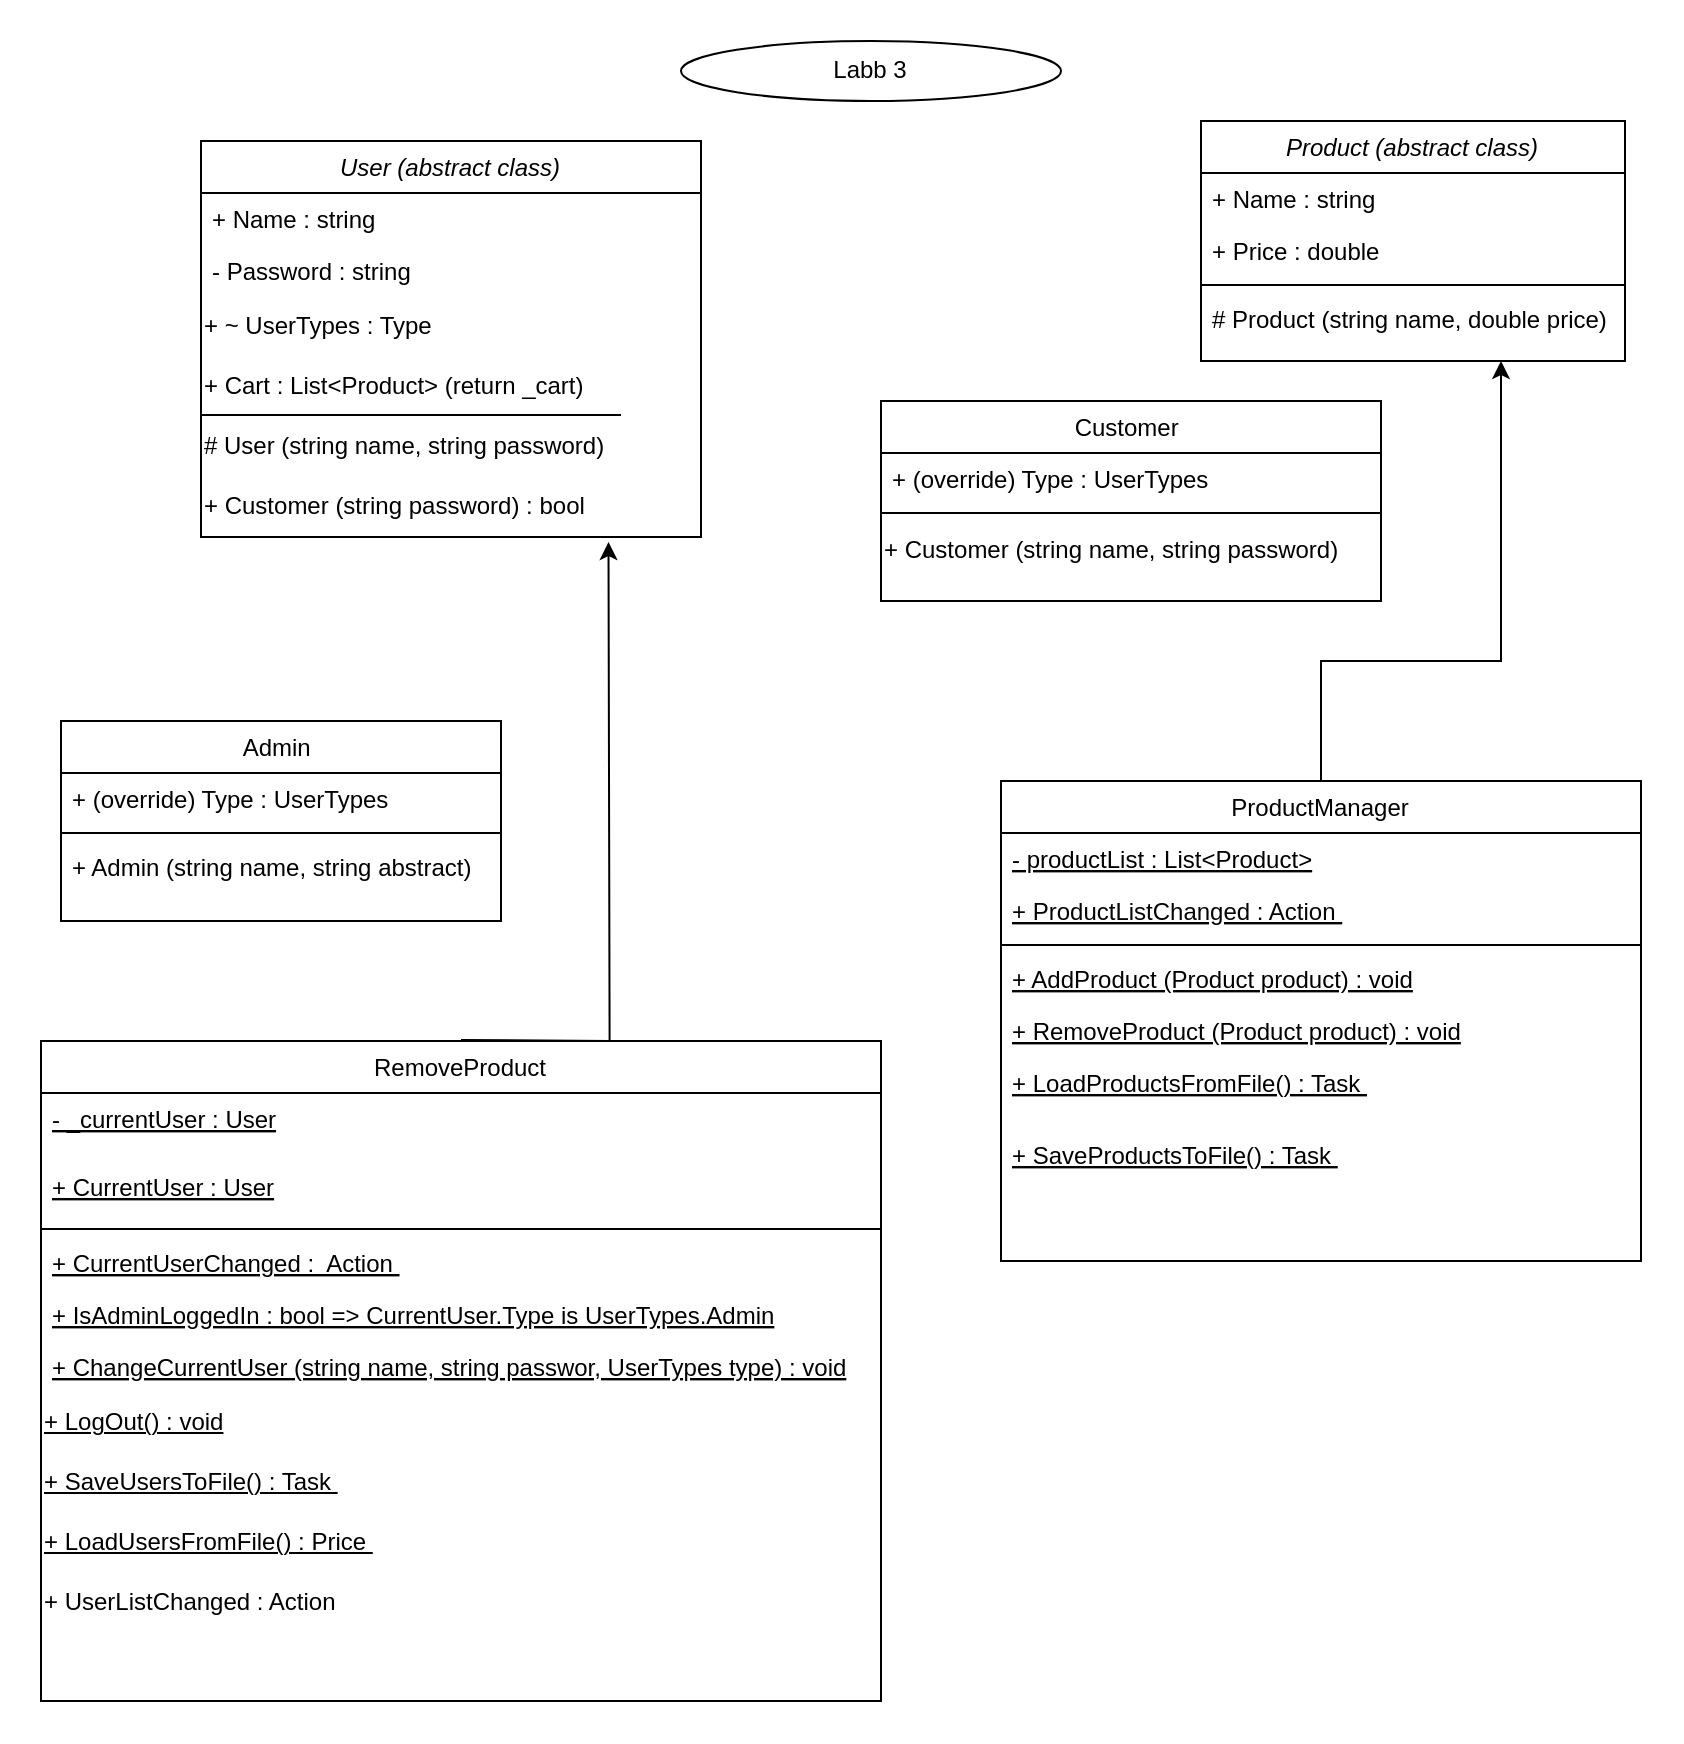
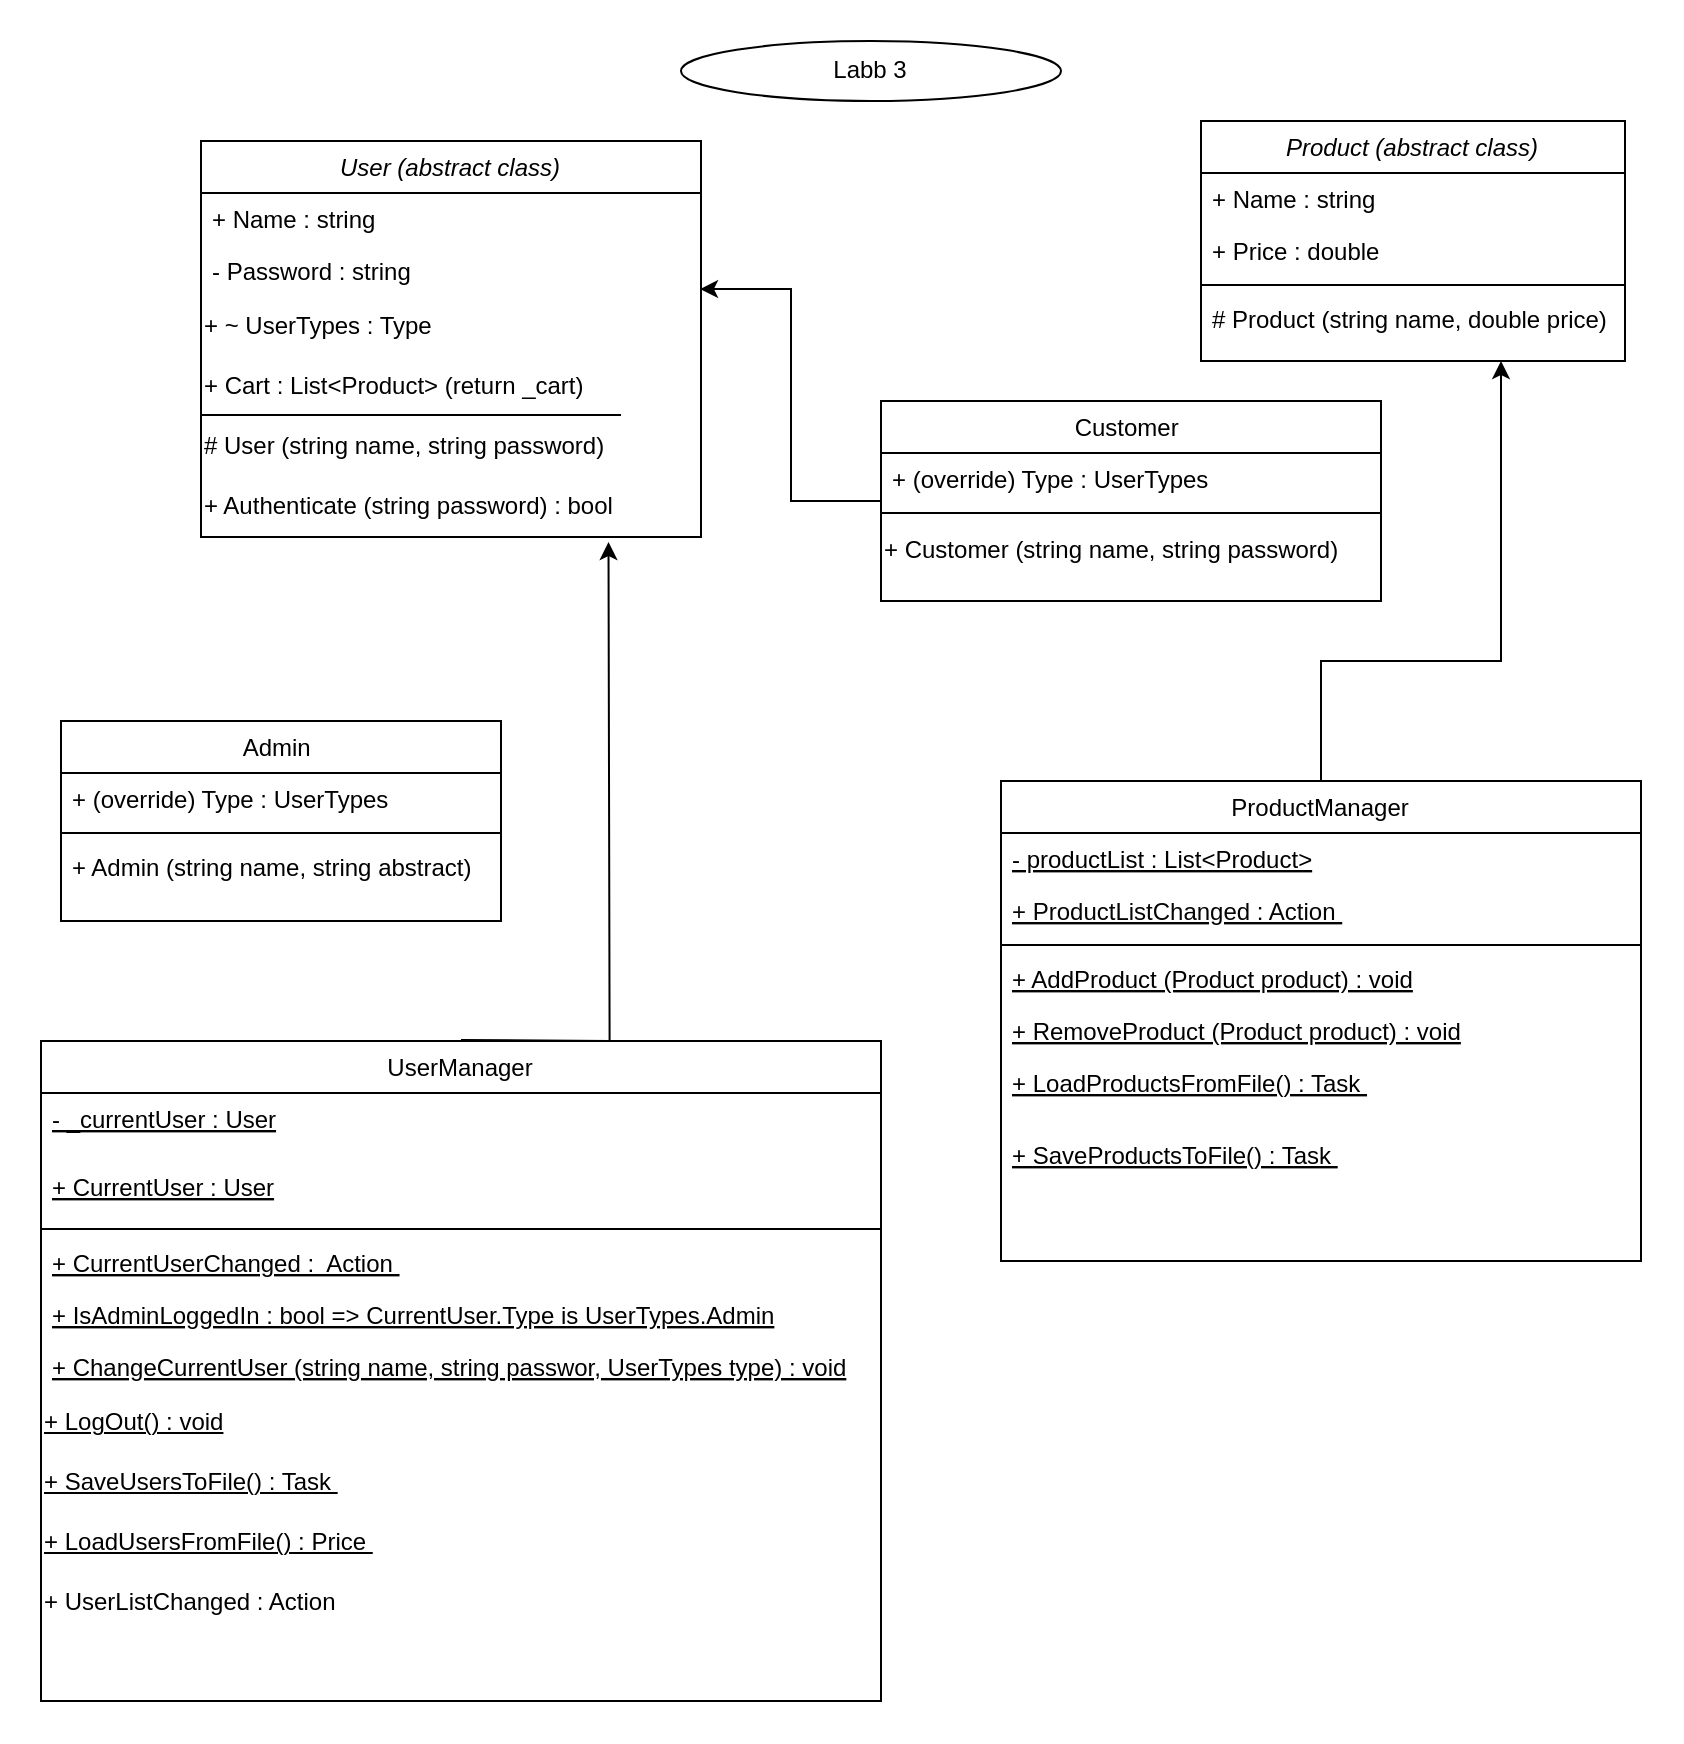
none -> (791, 400)
(415, 507) -> (439, 507)
(460, 1068) -> (460, 1068)
